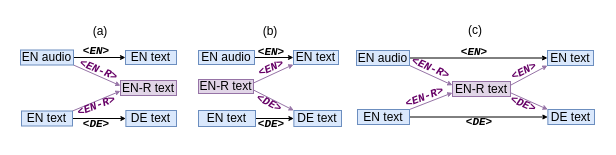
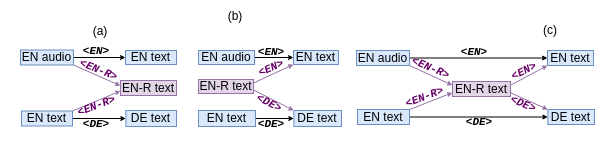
(476, 31) -> (551, 31)
(271, 32) -> (236, 17)
